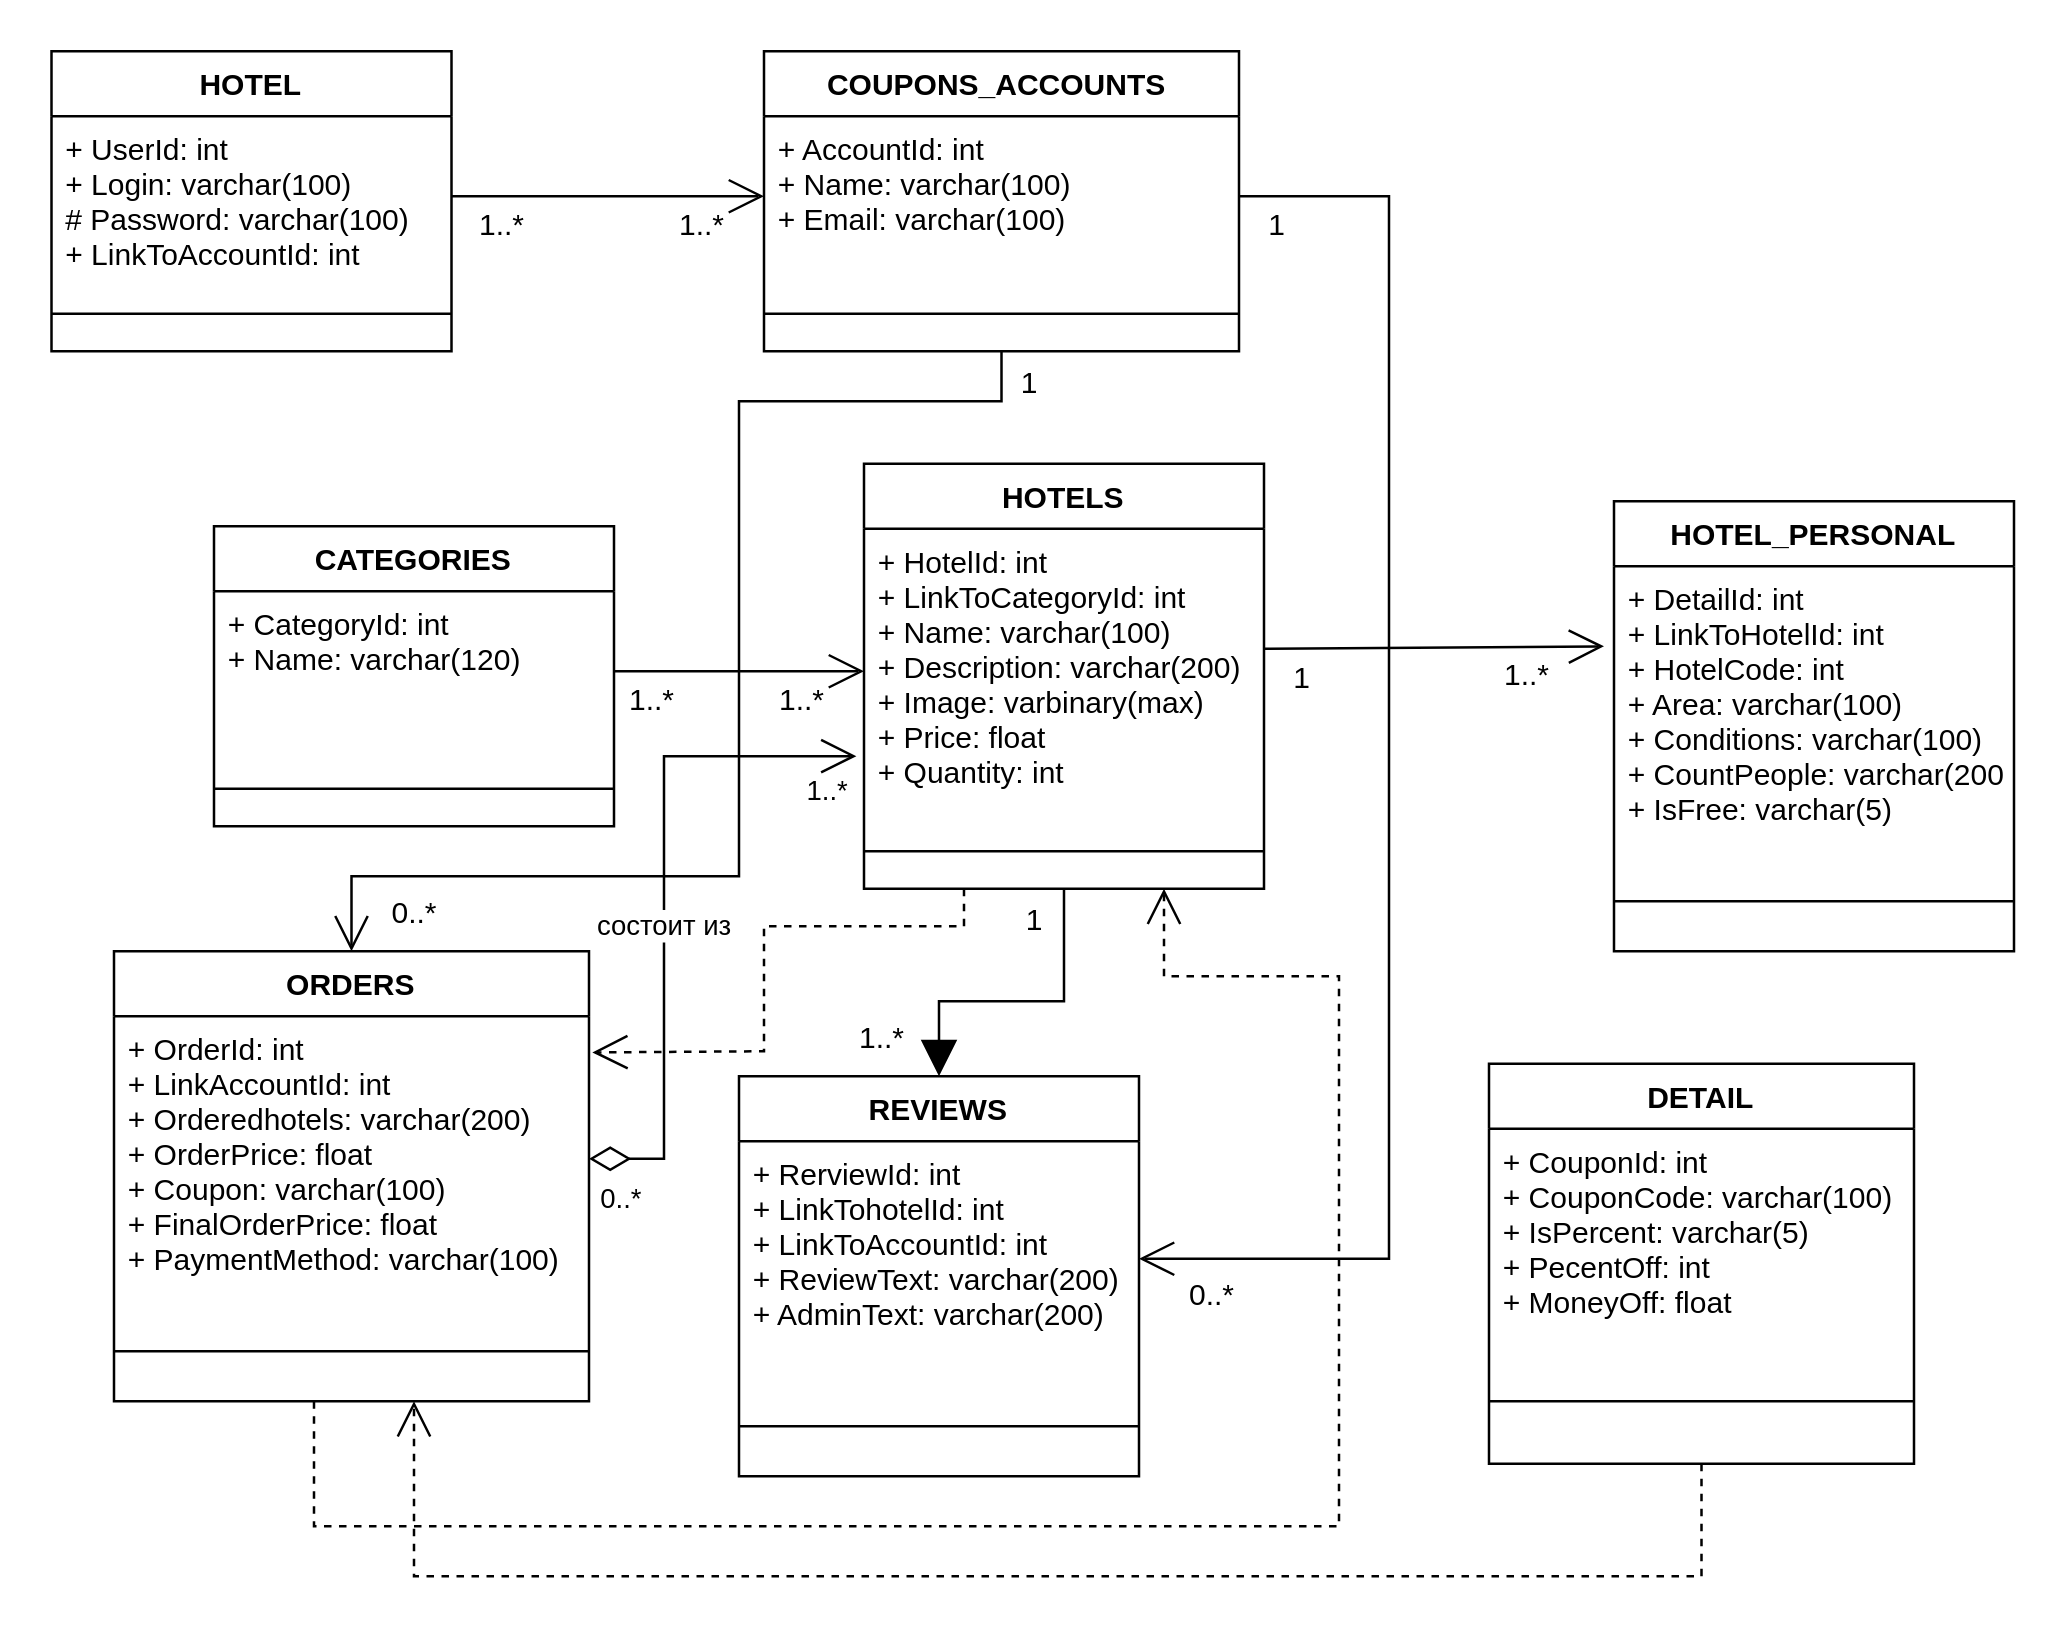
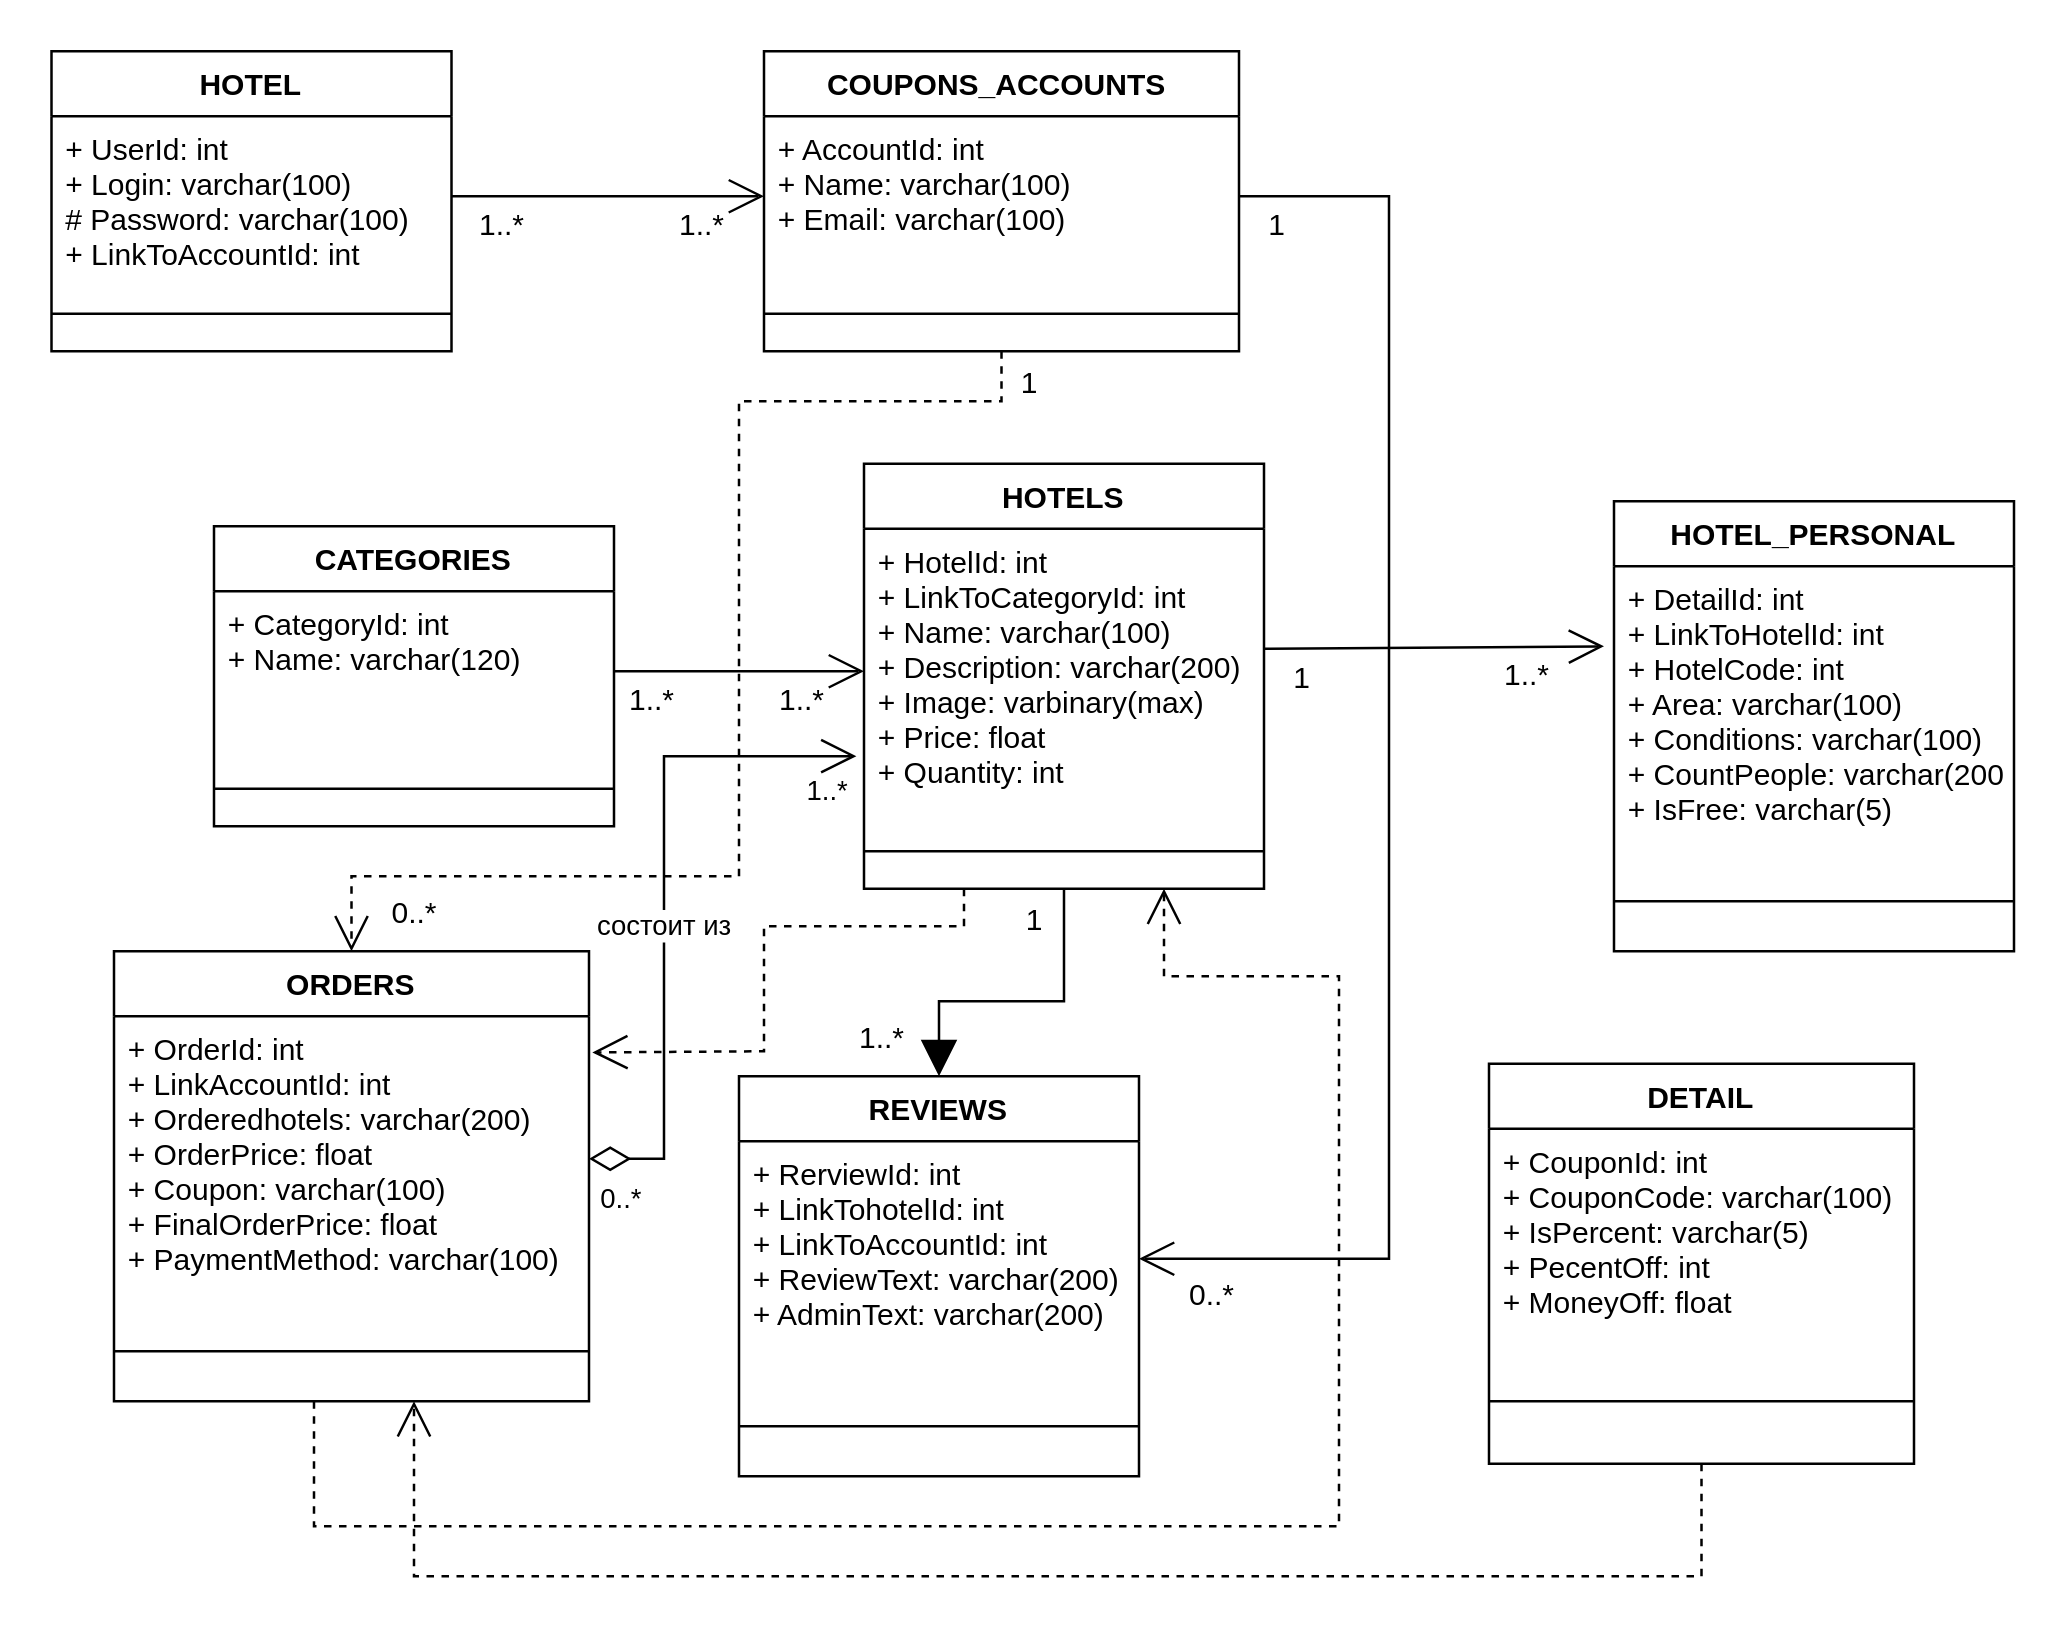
(759, 401) -> (759, 401)
